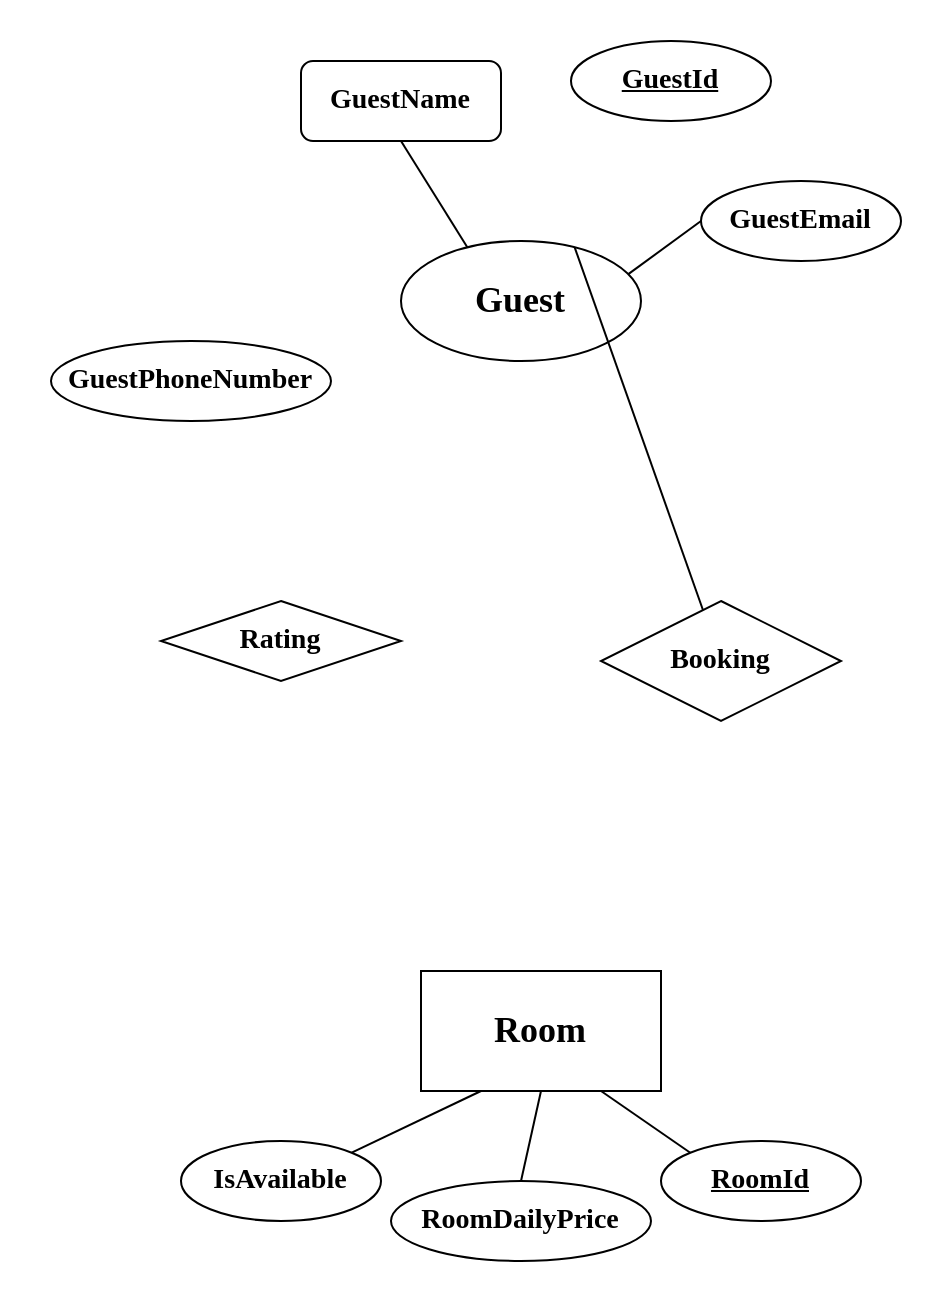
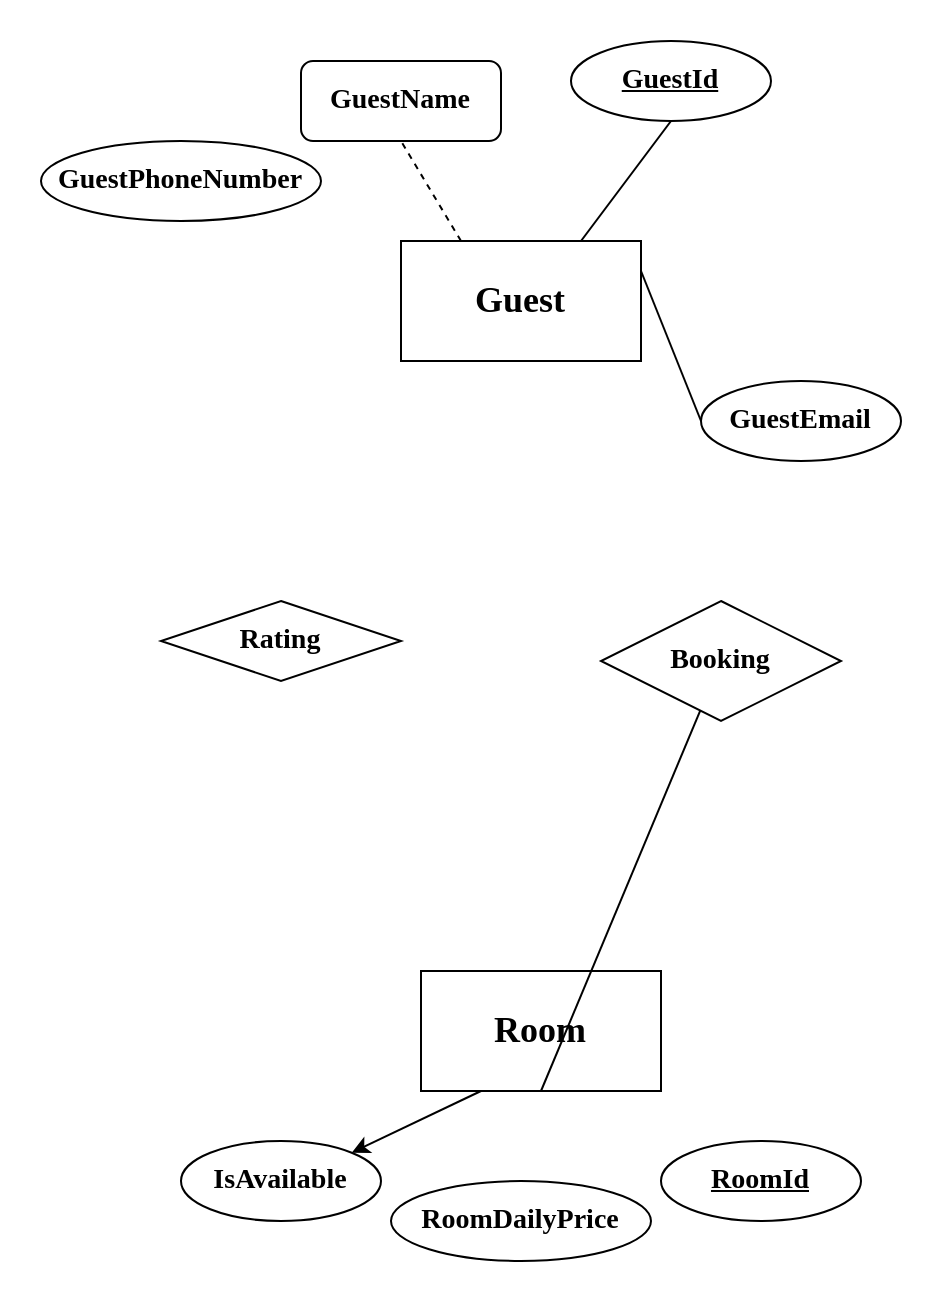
(434, 195) -> (431, 191)
(801, 221) -> (801, 421)
(521, 301) -> (521, 301)
(191, 381) -> (181, 181)
(639, 429) -> (626, 181)
(646, 1122) -> none
(531, 1136) -> (621, 901)
(360, 1149) -> (365, 1146)
